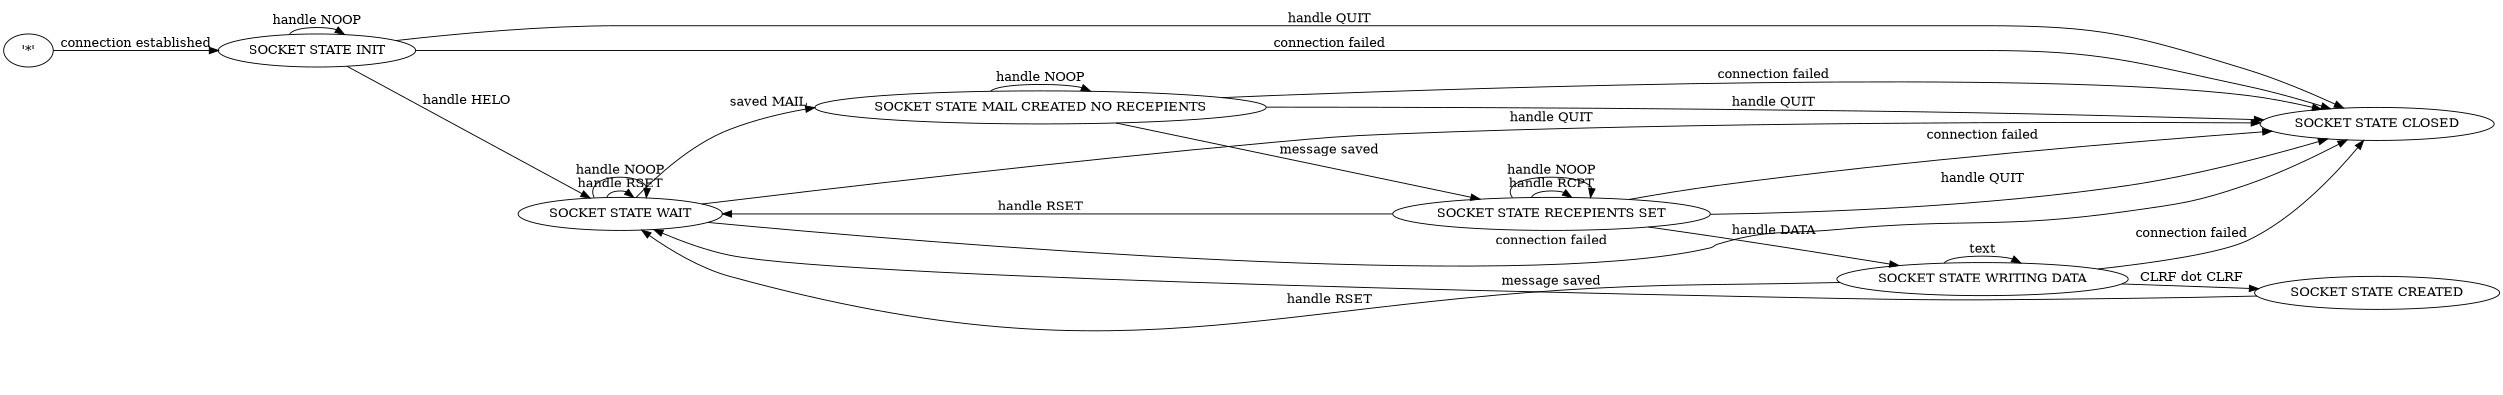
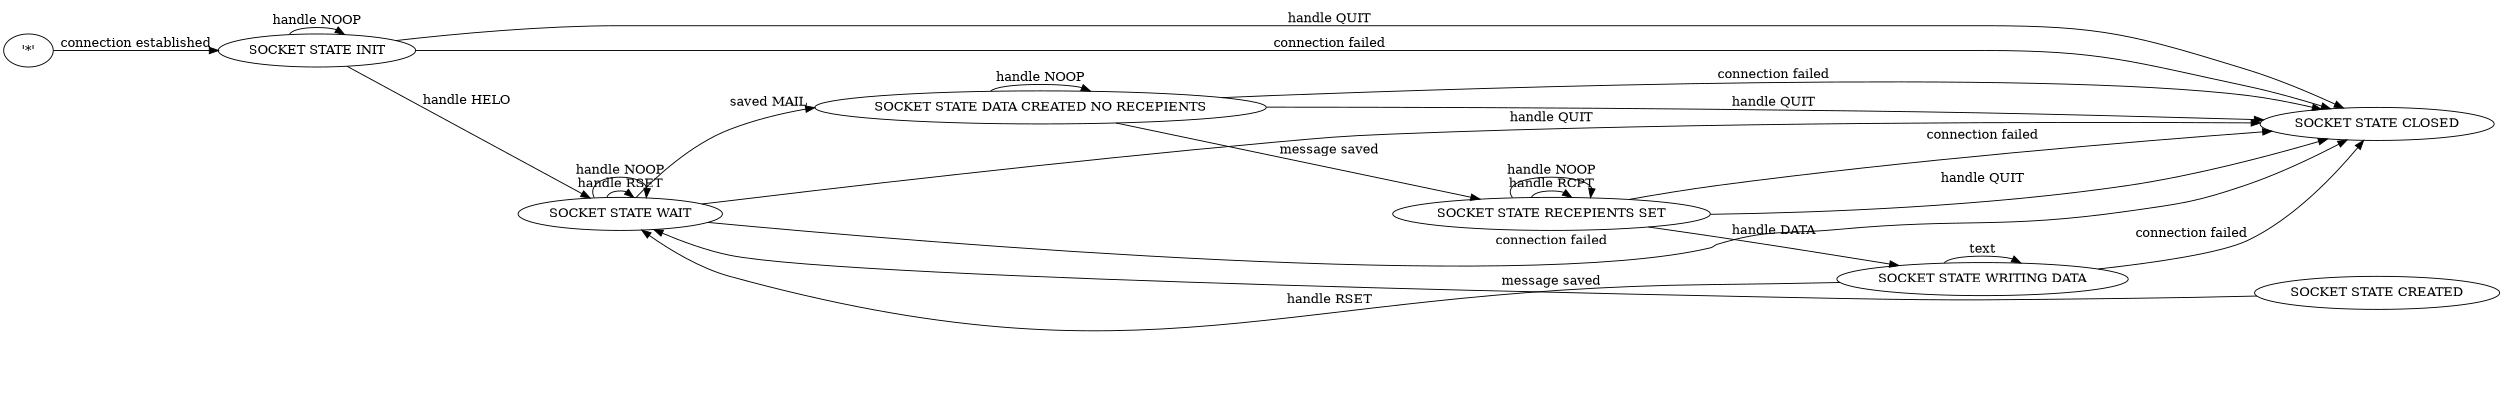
(1041, 107) -> (1041, 107)
(1062, 214) -> none
(2185, 286) -> none
